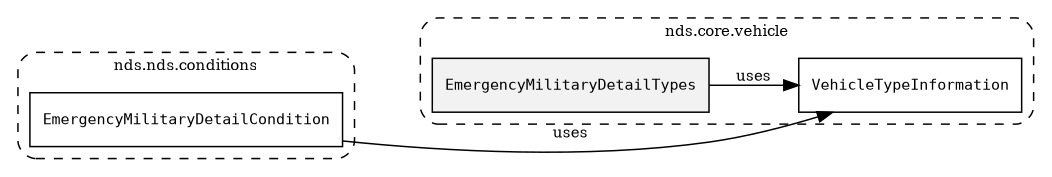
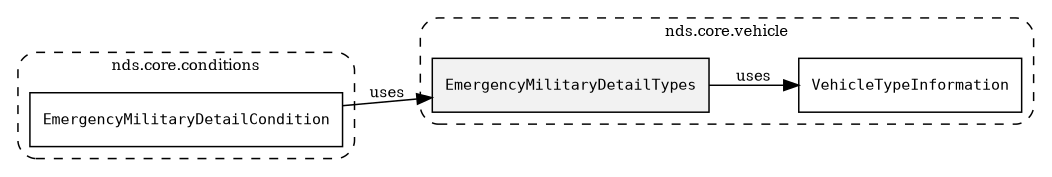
(186, 67) -> (186, 67)
(582, 152) -> (380, 102)
